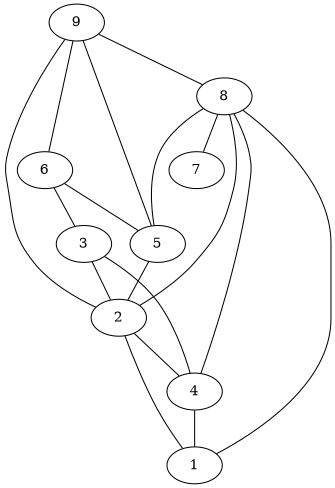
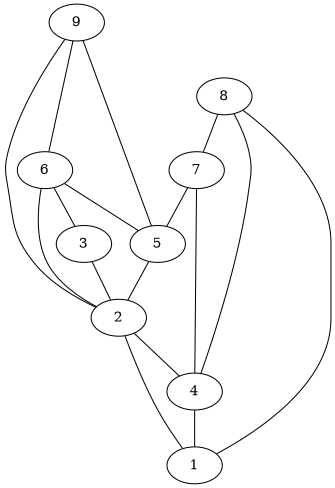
(151, 59) -> none
(157, 158) -> (177, 207)
(221, 226) -> (46, 259)
(160, 305) -> (196, 281)
